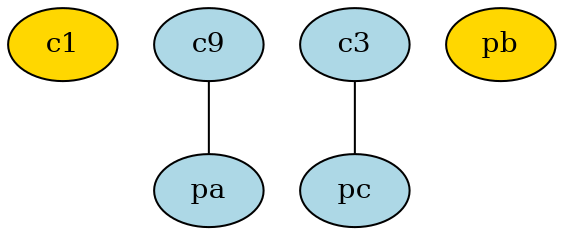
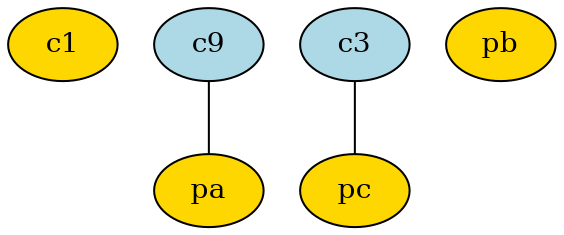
(209, 191) -> (209, 191)
(355, 191) -> (355, 191)
